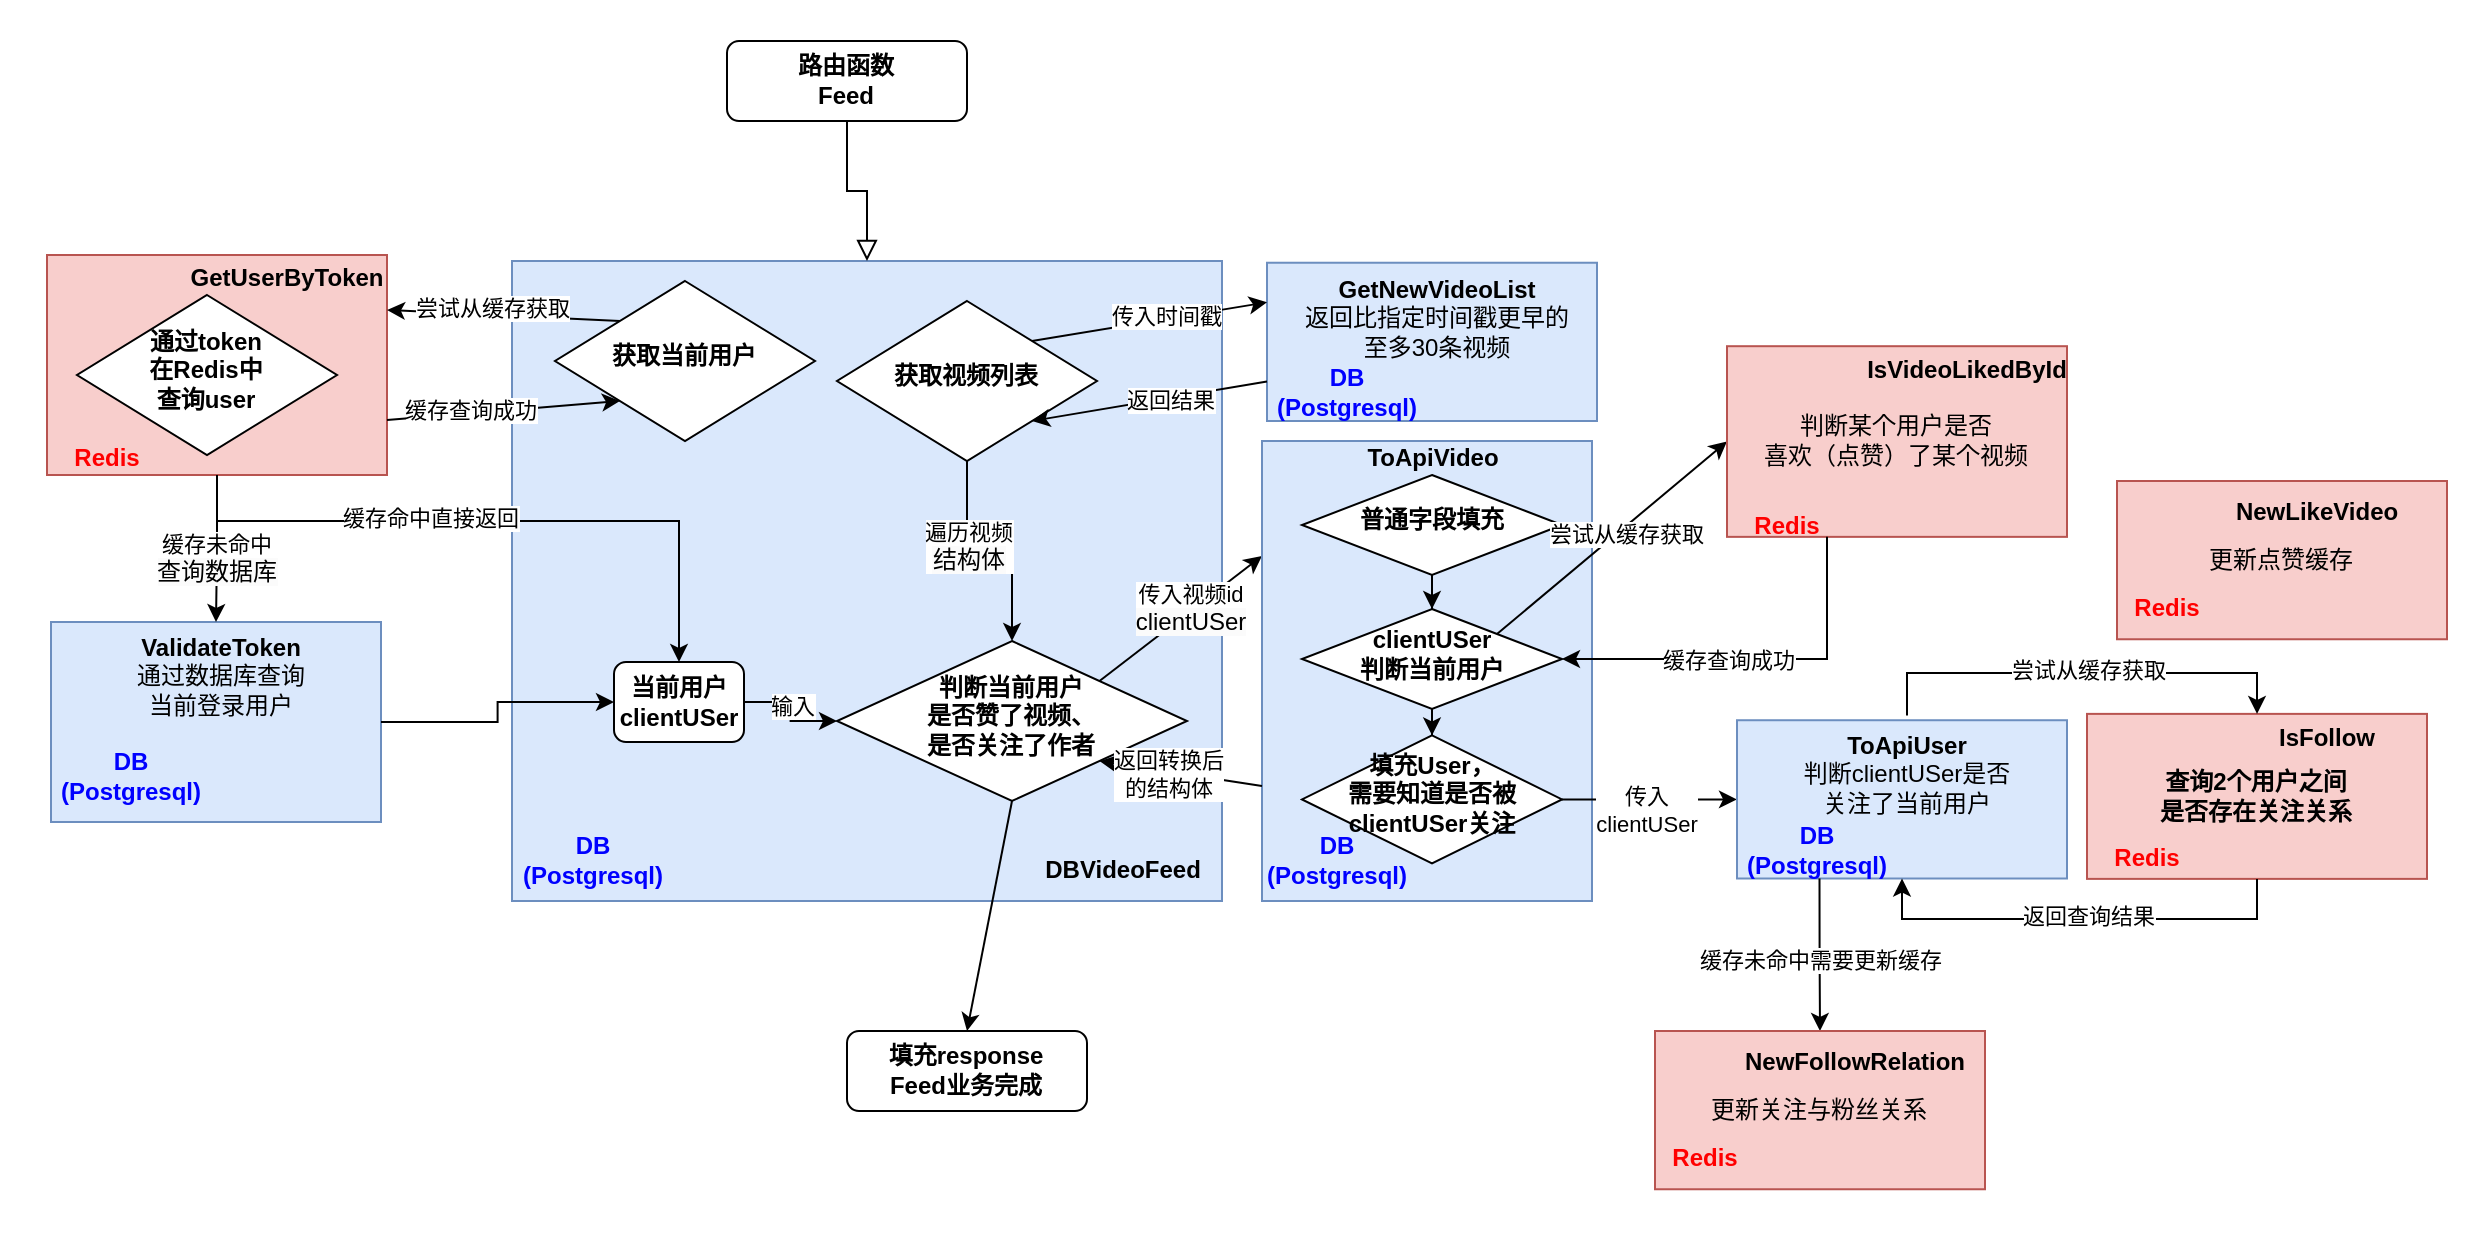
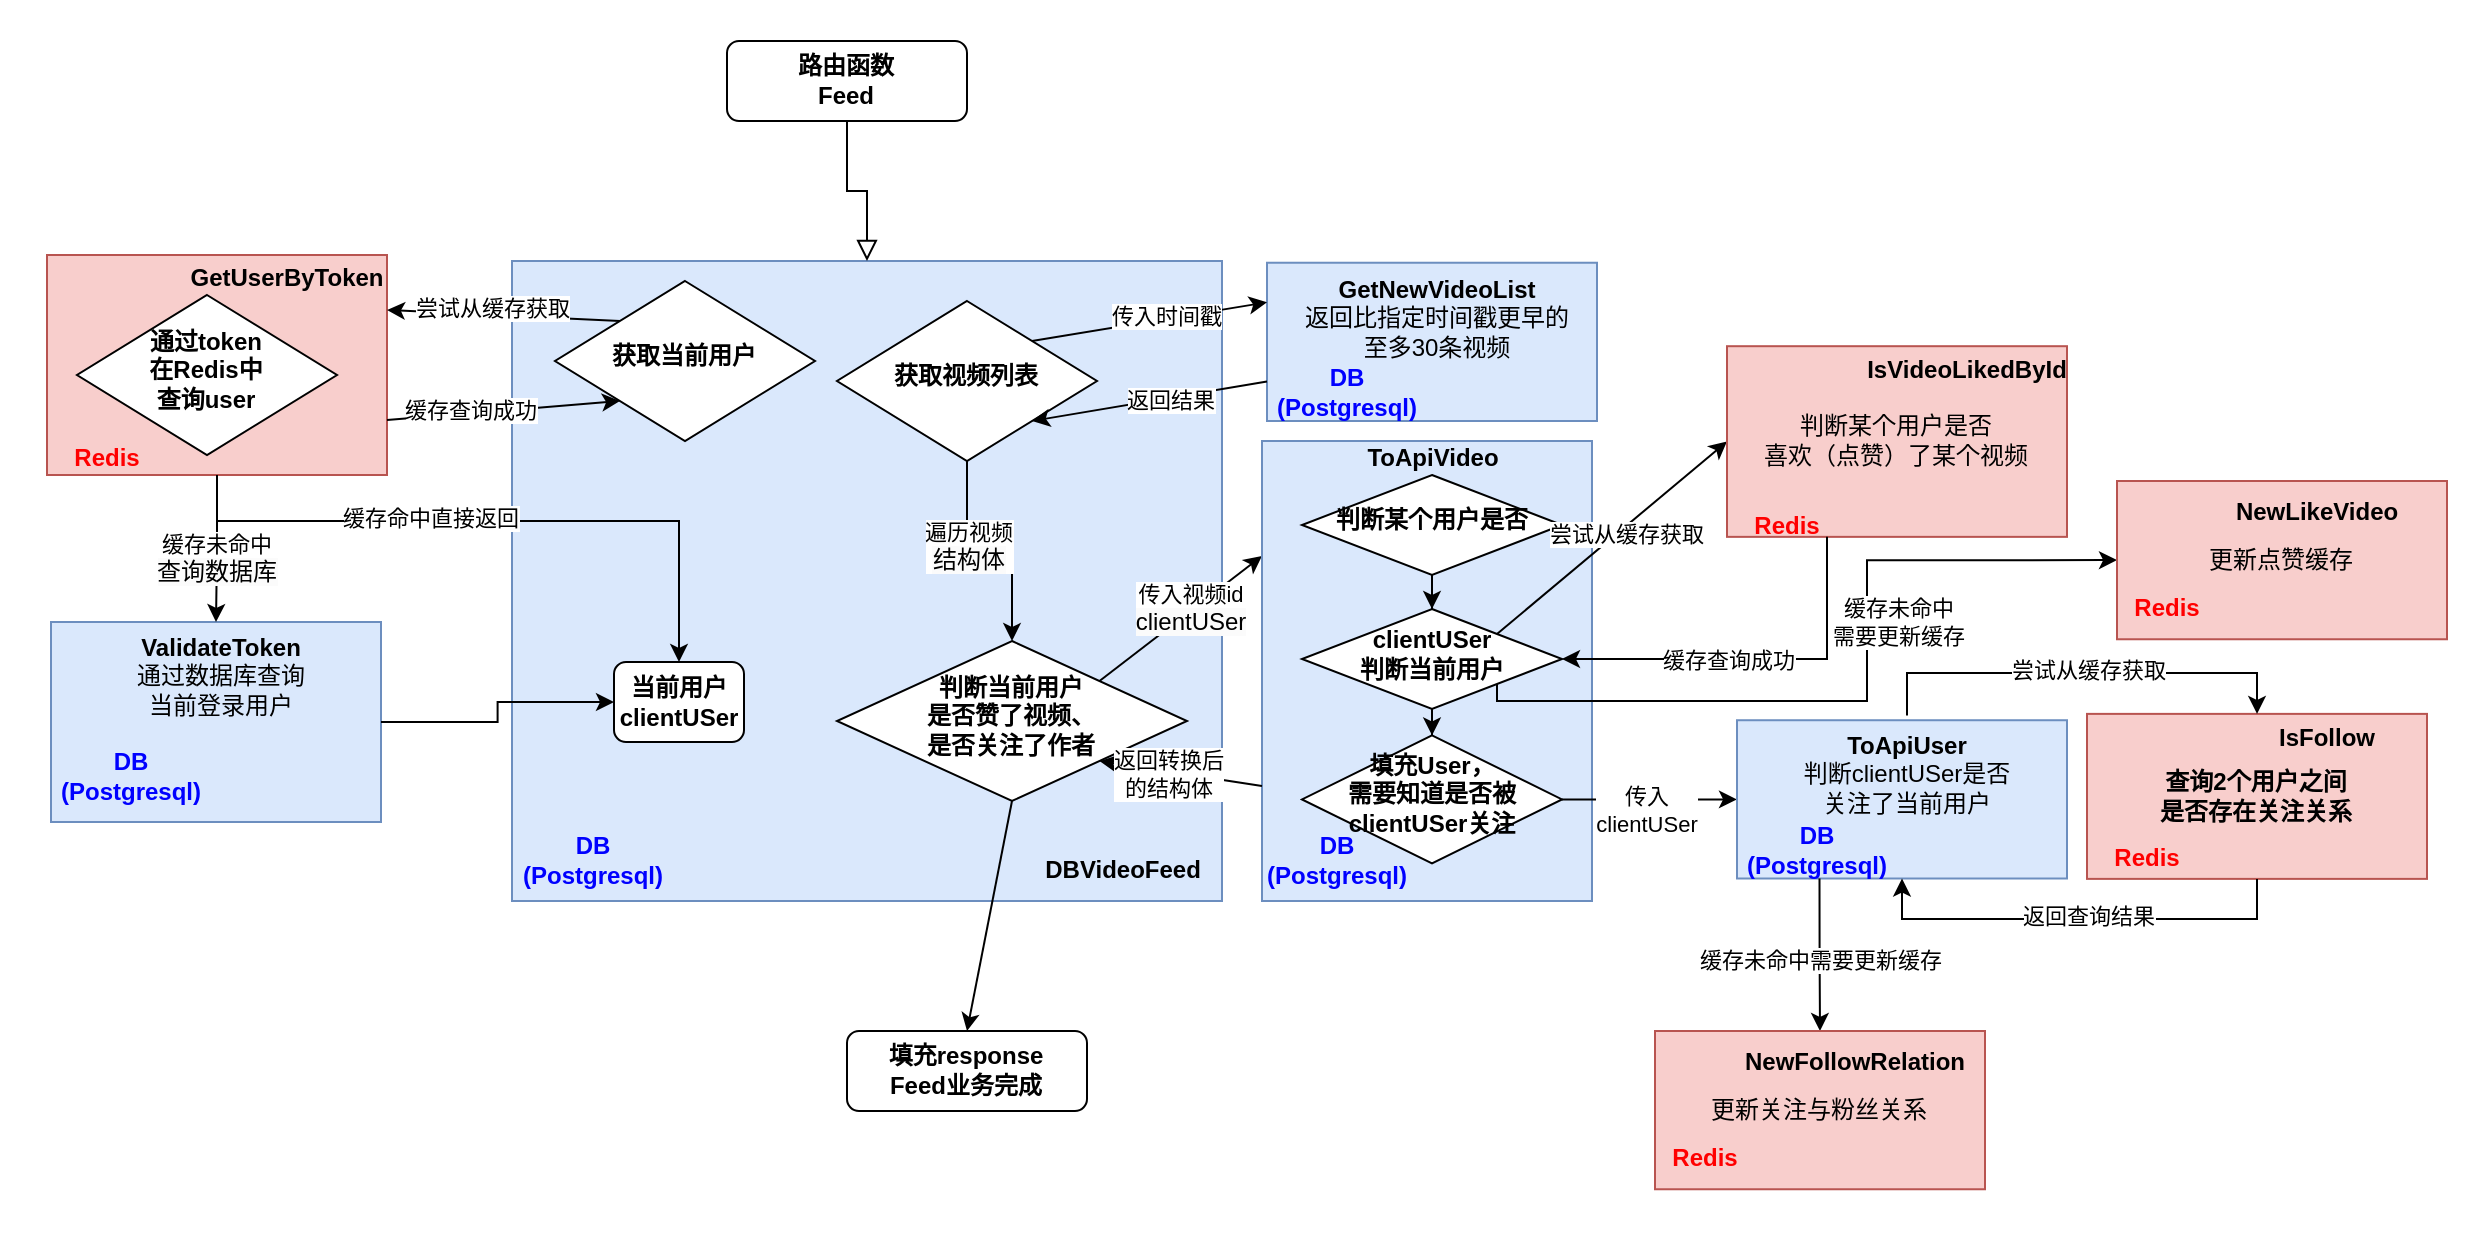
(1433, 521) -> (1433, 521)
none -> (1711, 701)
(791, 705) -> none
